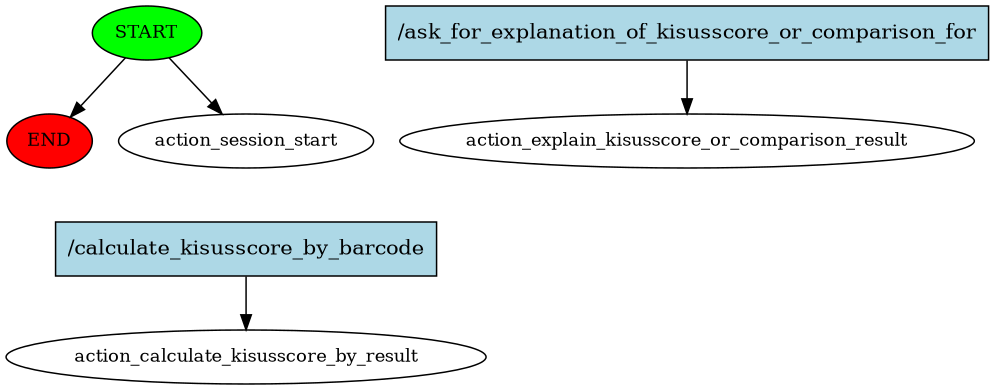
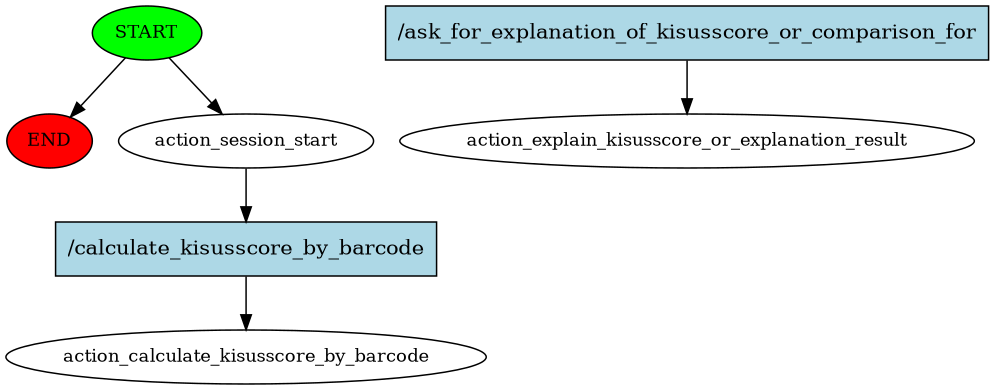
(687, 141) -> (687, 141)
none -> (246, 188)
(246, 357) -> (246, 357)
